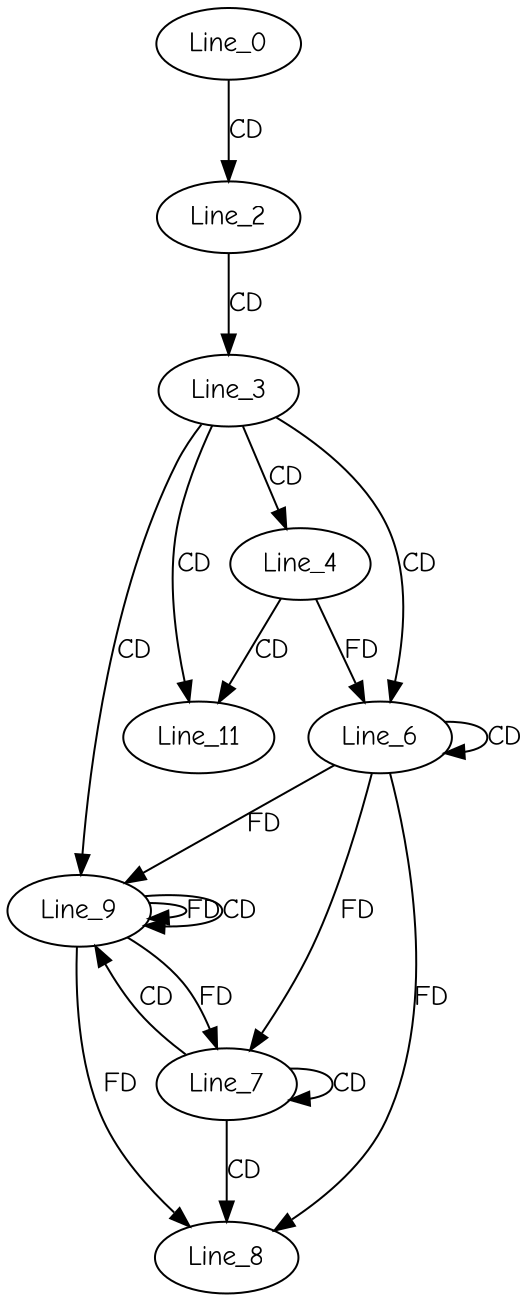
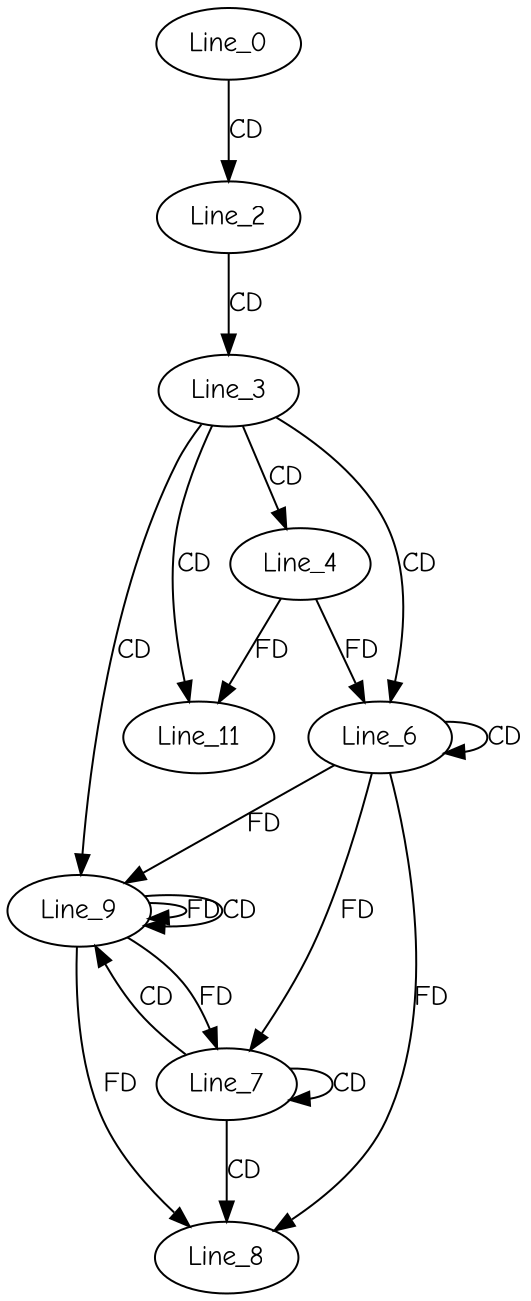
(273, 651) -> (273, 651)
